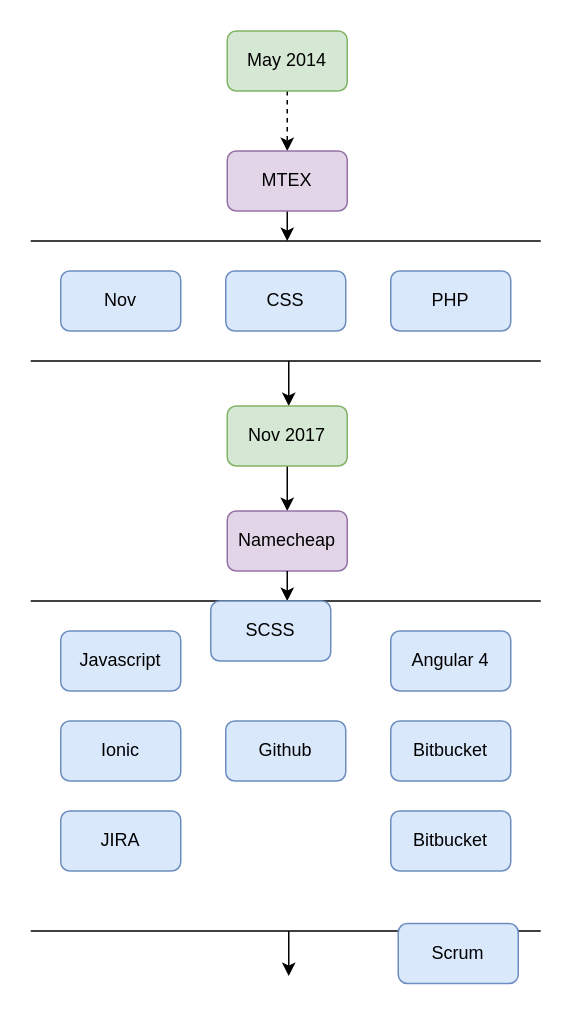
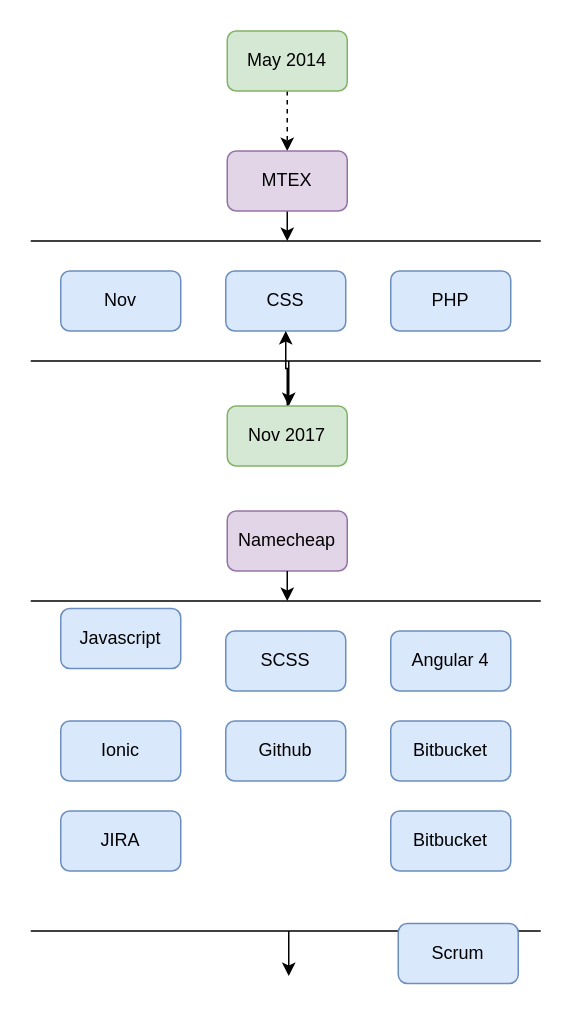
(287, 494) -> (286, 355)
(271, 631) -> (286, 661)
(121, 661) -> (121, 638)
